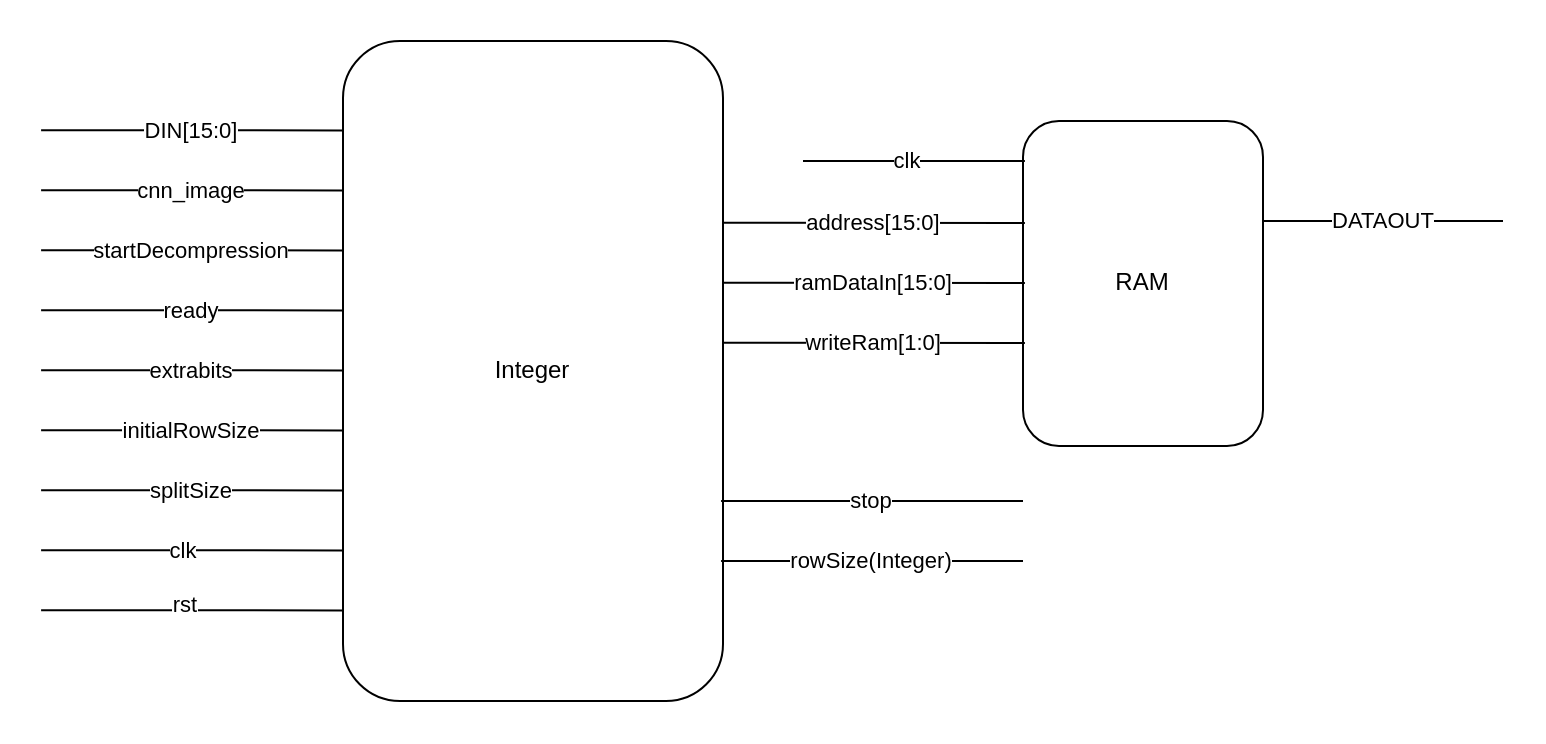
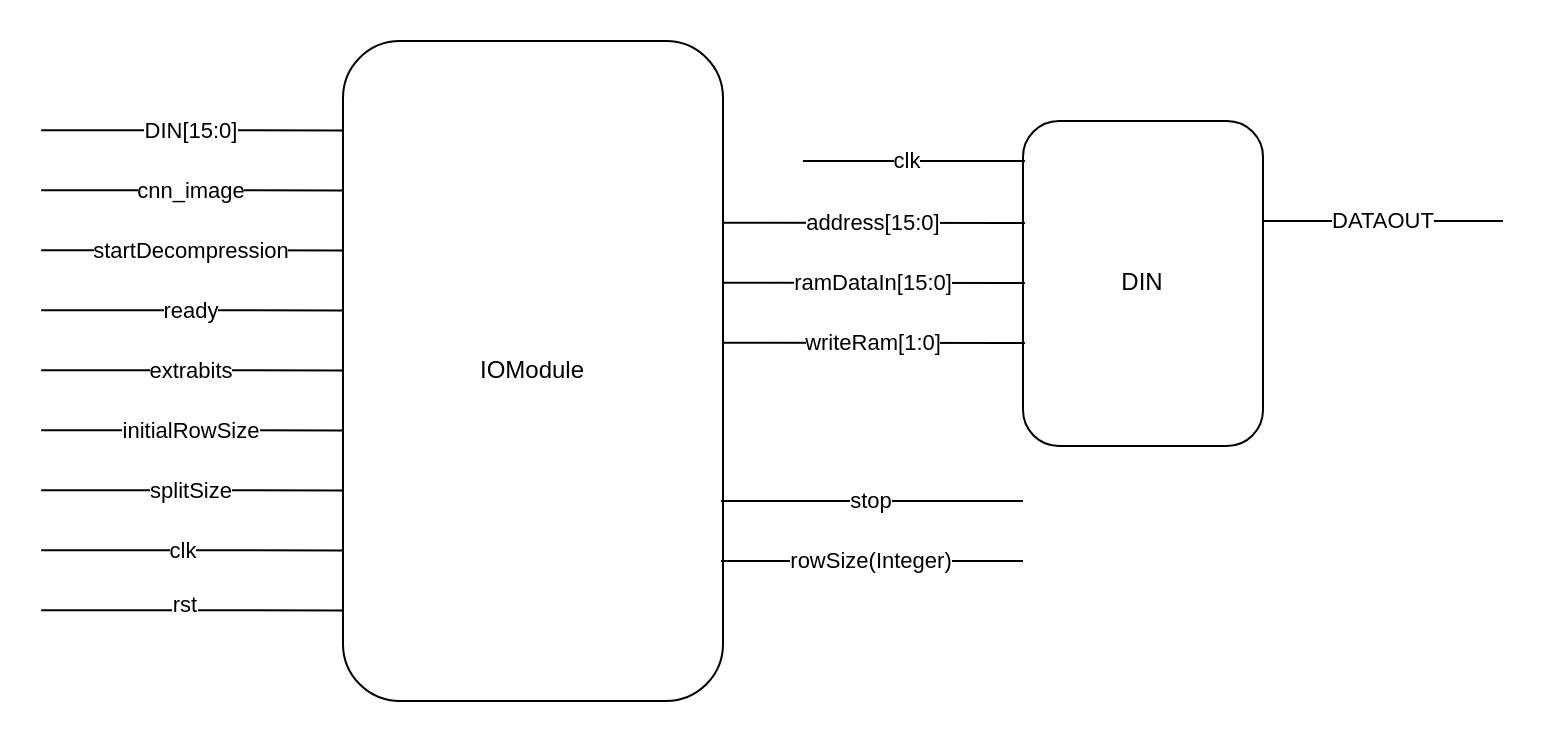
(1143, 283) -> (1143, 283)
(533, 371) -> (533, 371)
